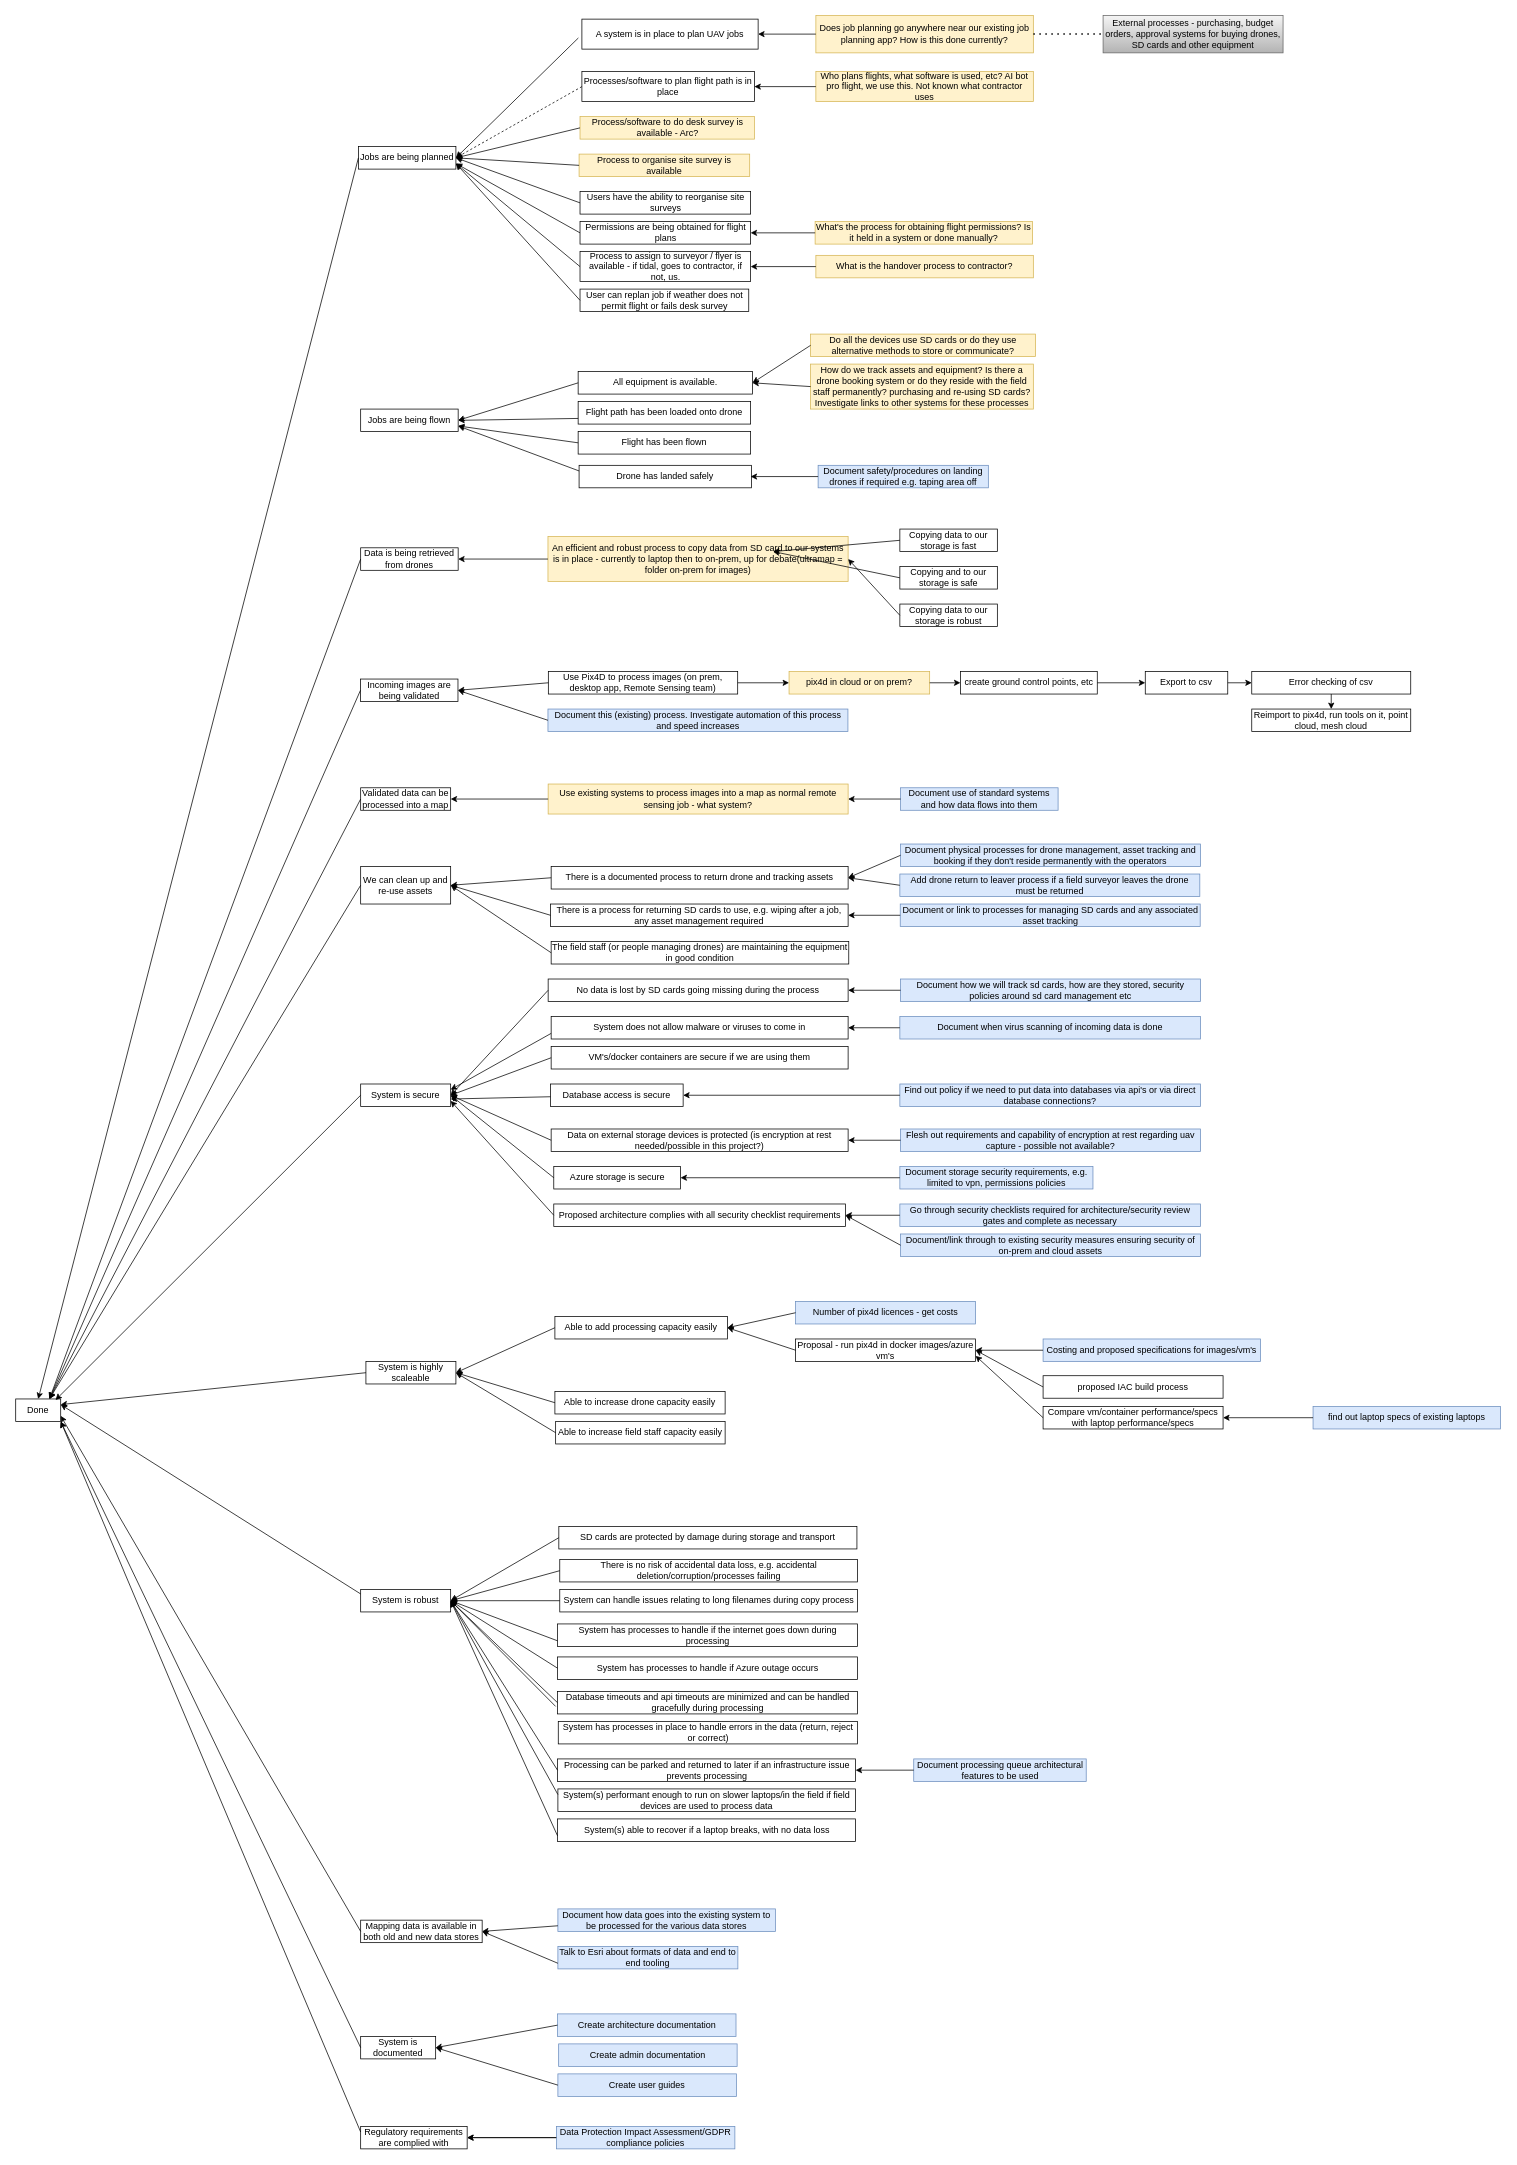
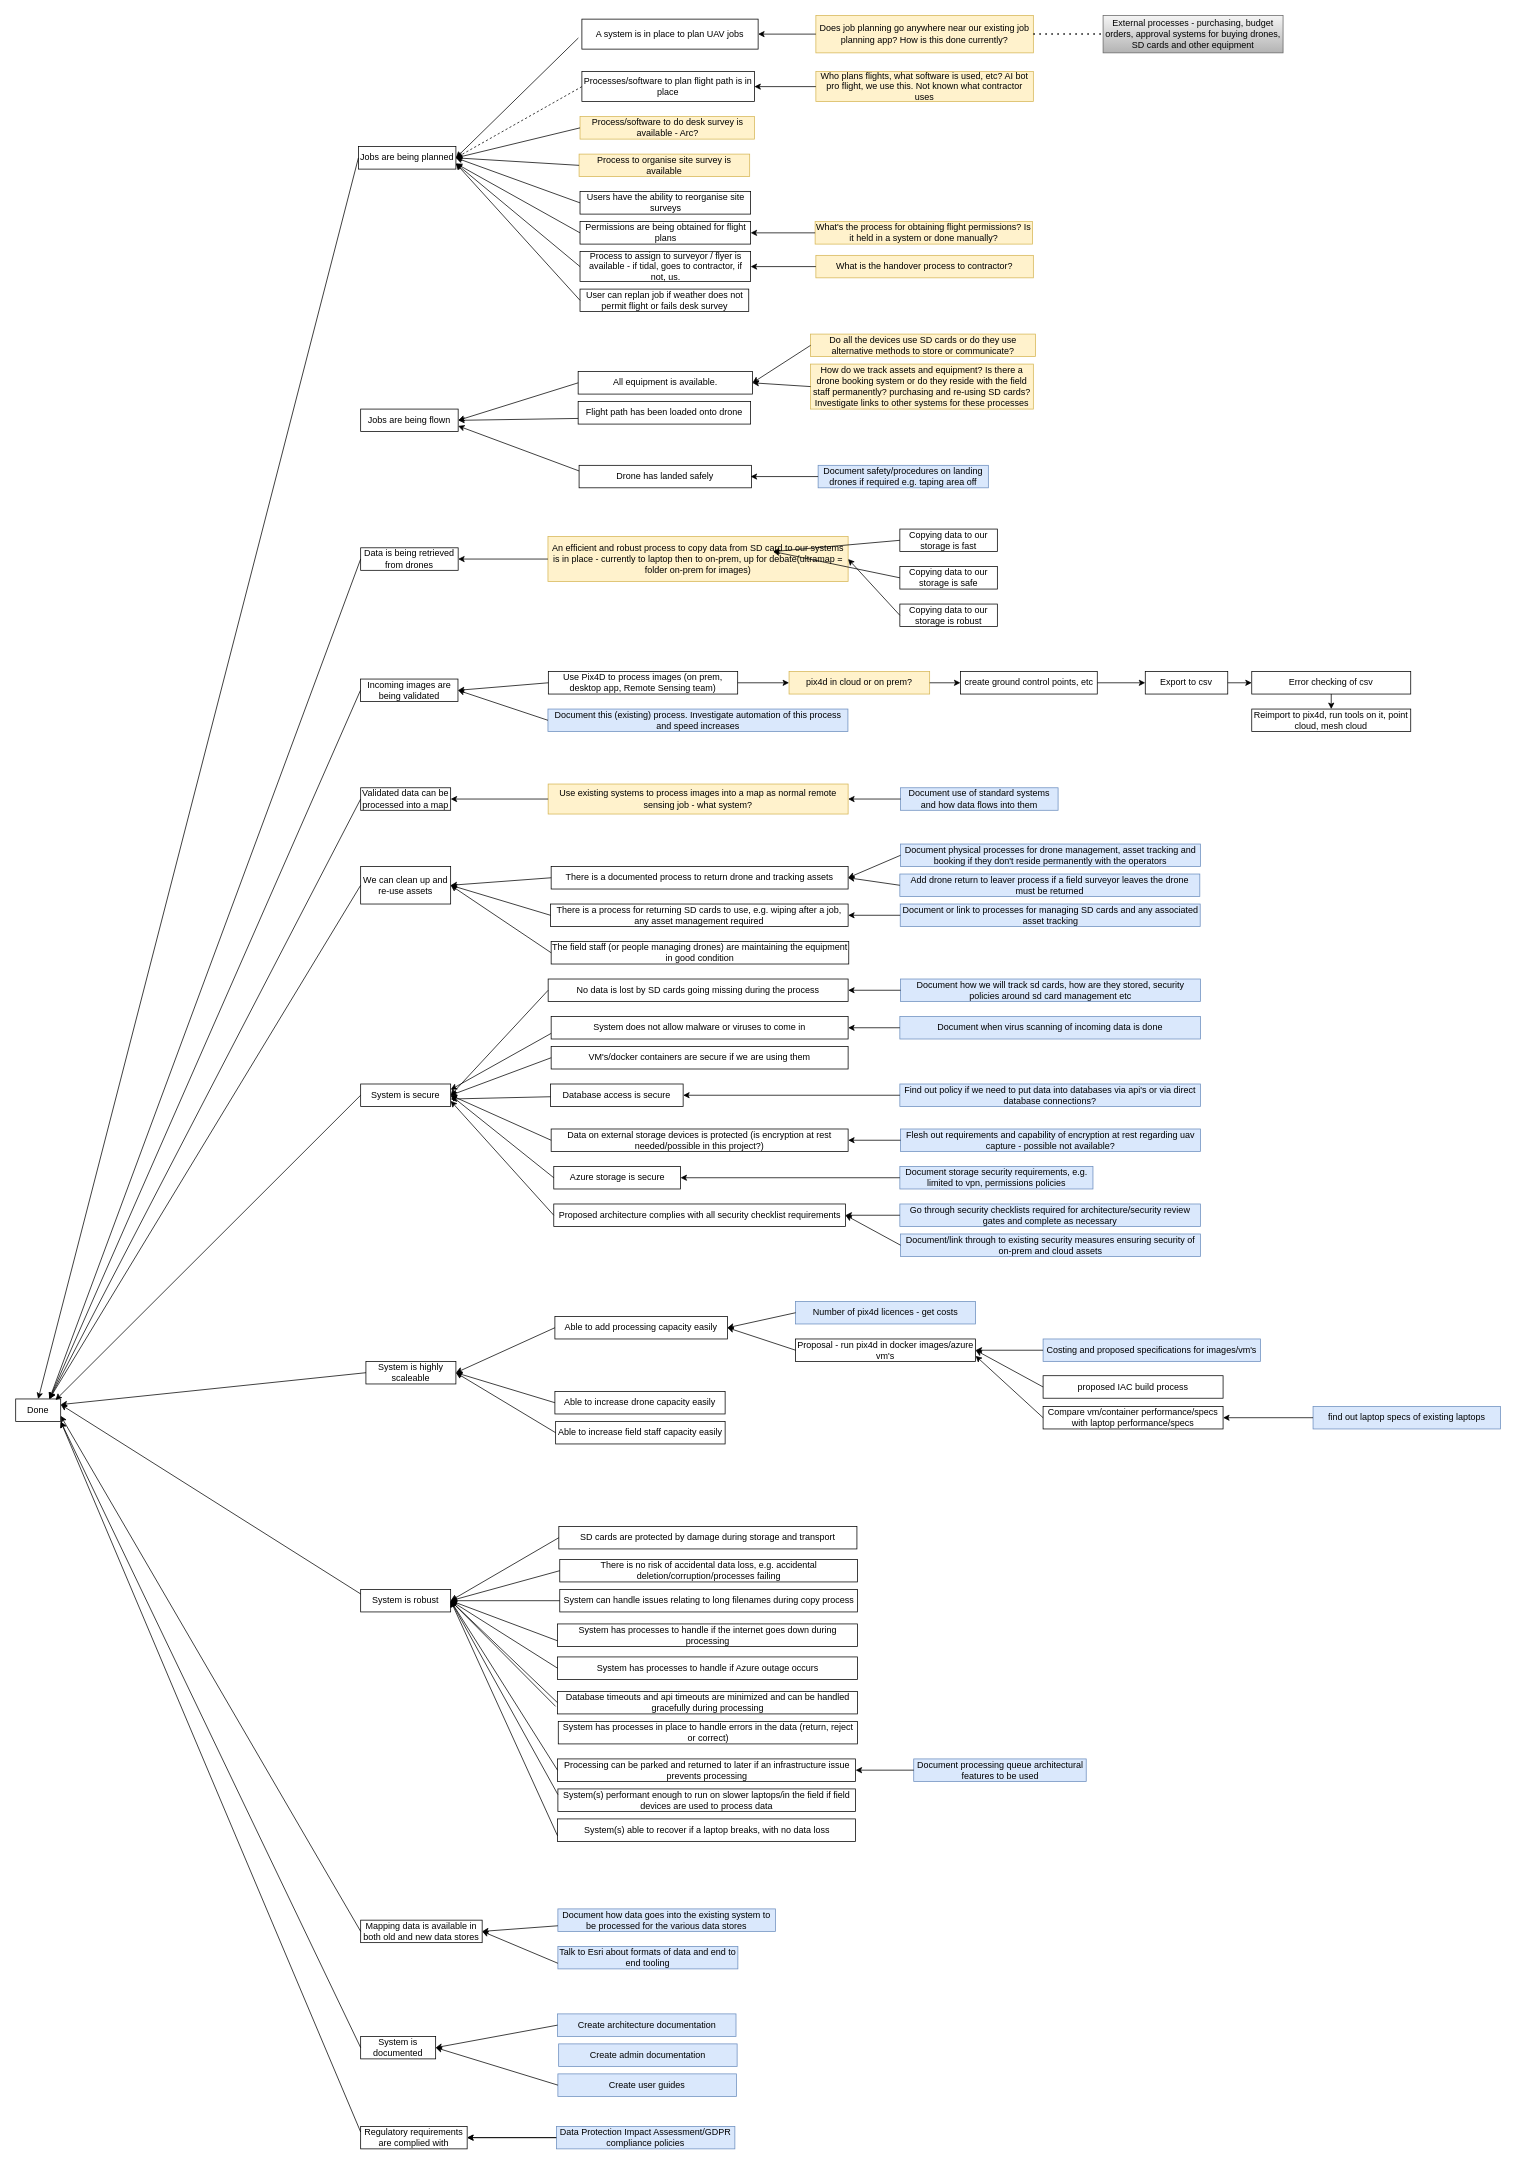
(522, 435) -> none
(664, 443) -> none
(948, 578) -> (948, 578)
